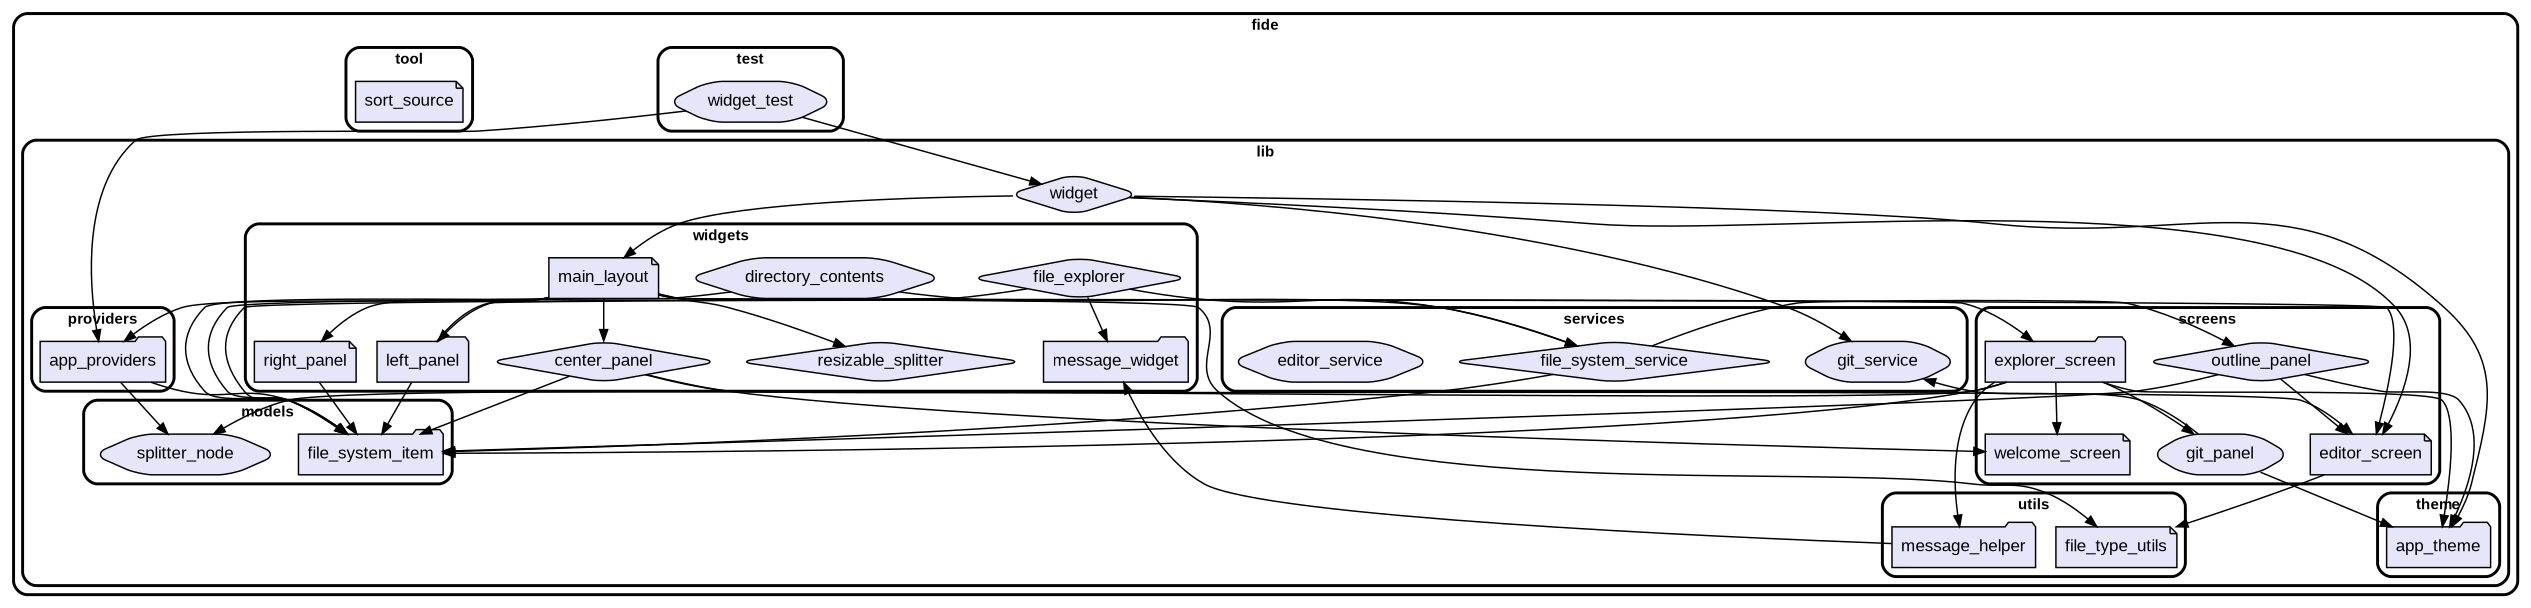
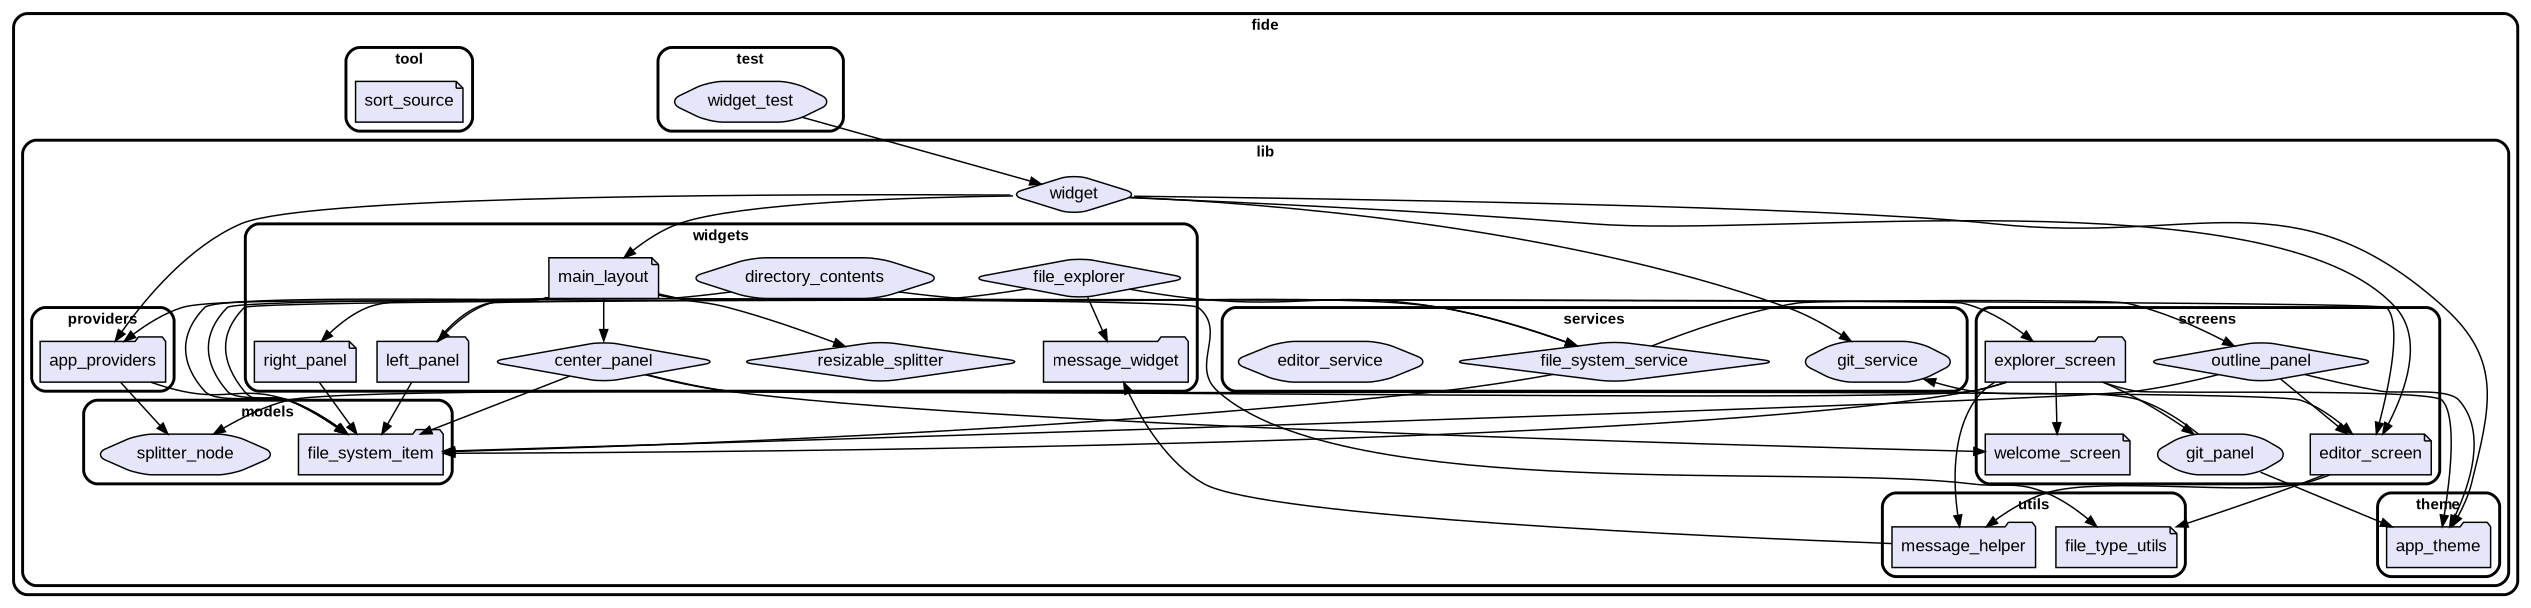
(310, 131) -> (544, 199)
none -> (2160, 486)
